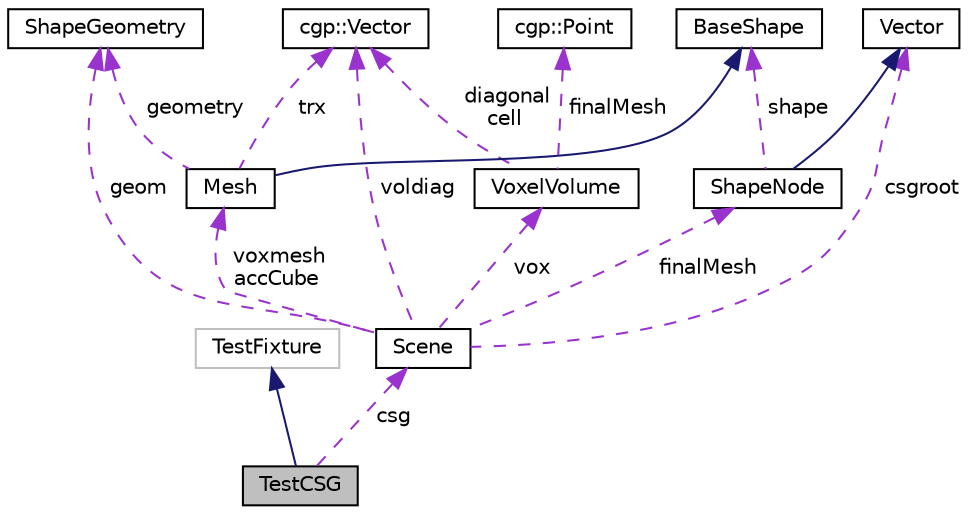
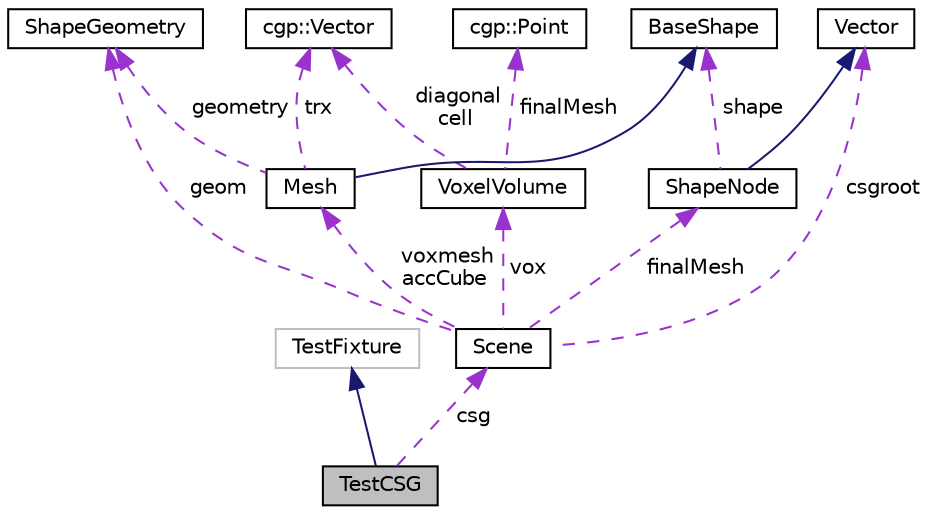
(373, 202) -> none
